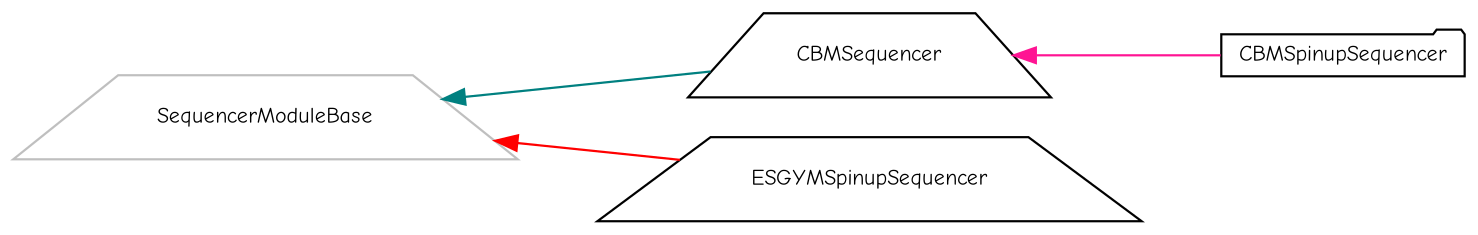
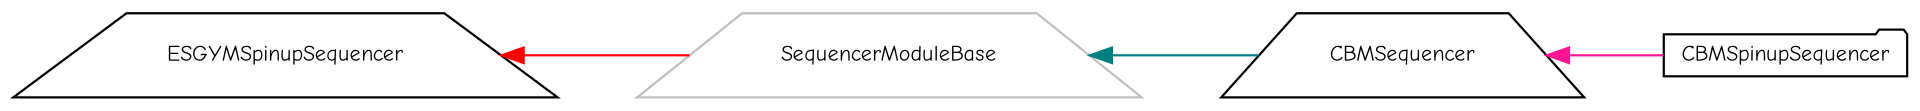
(599, 151) -> (607, 55)
